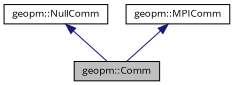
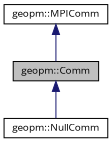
(90, 46) -> (56, 105)
